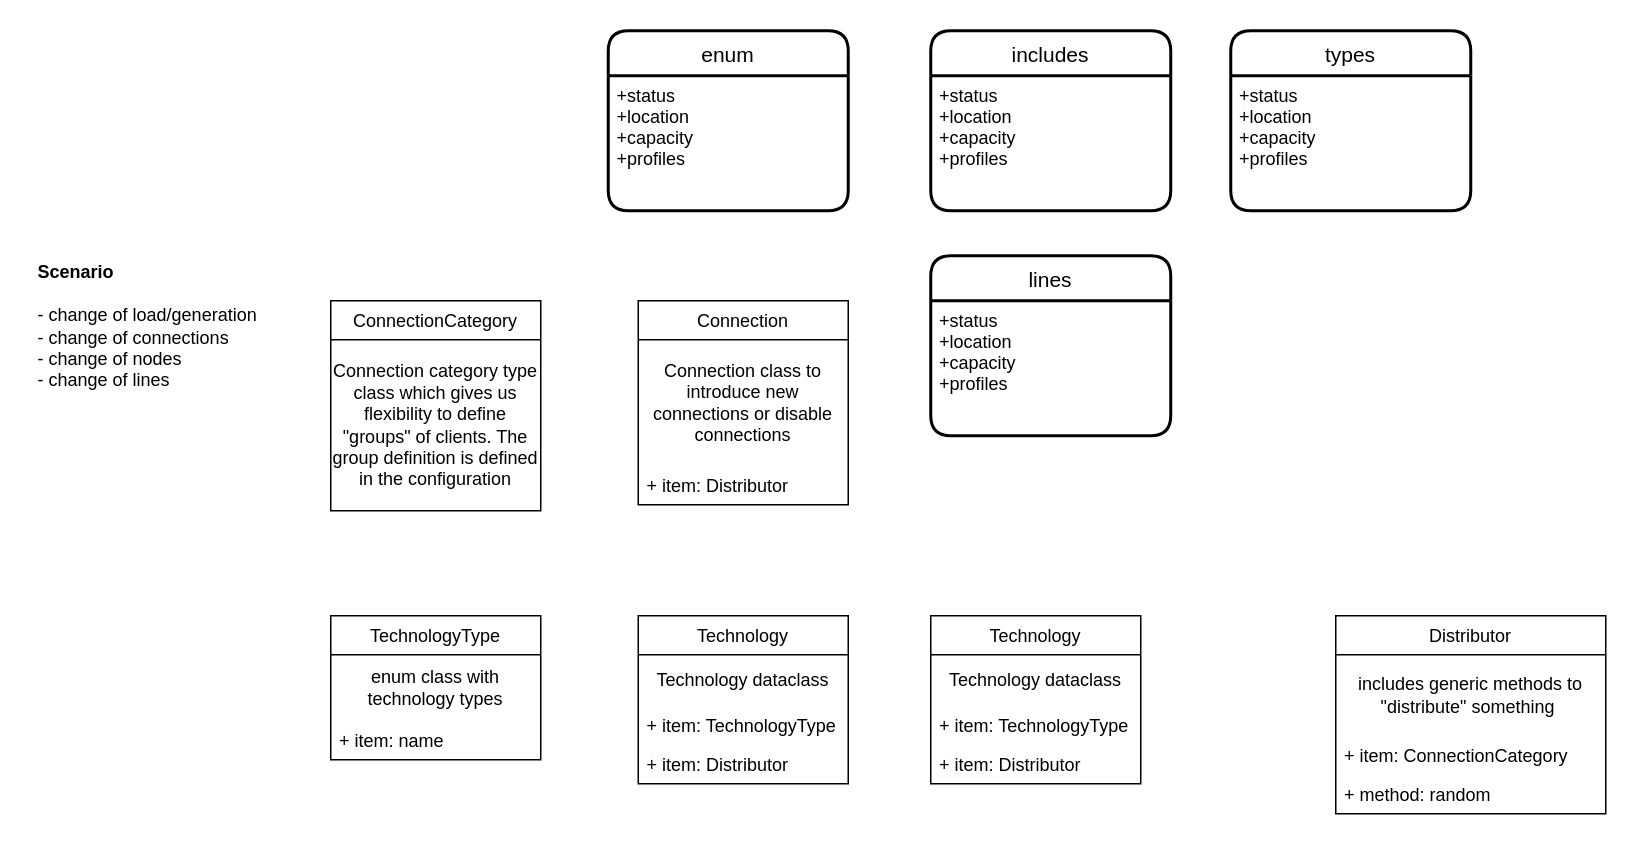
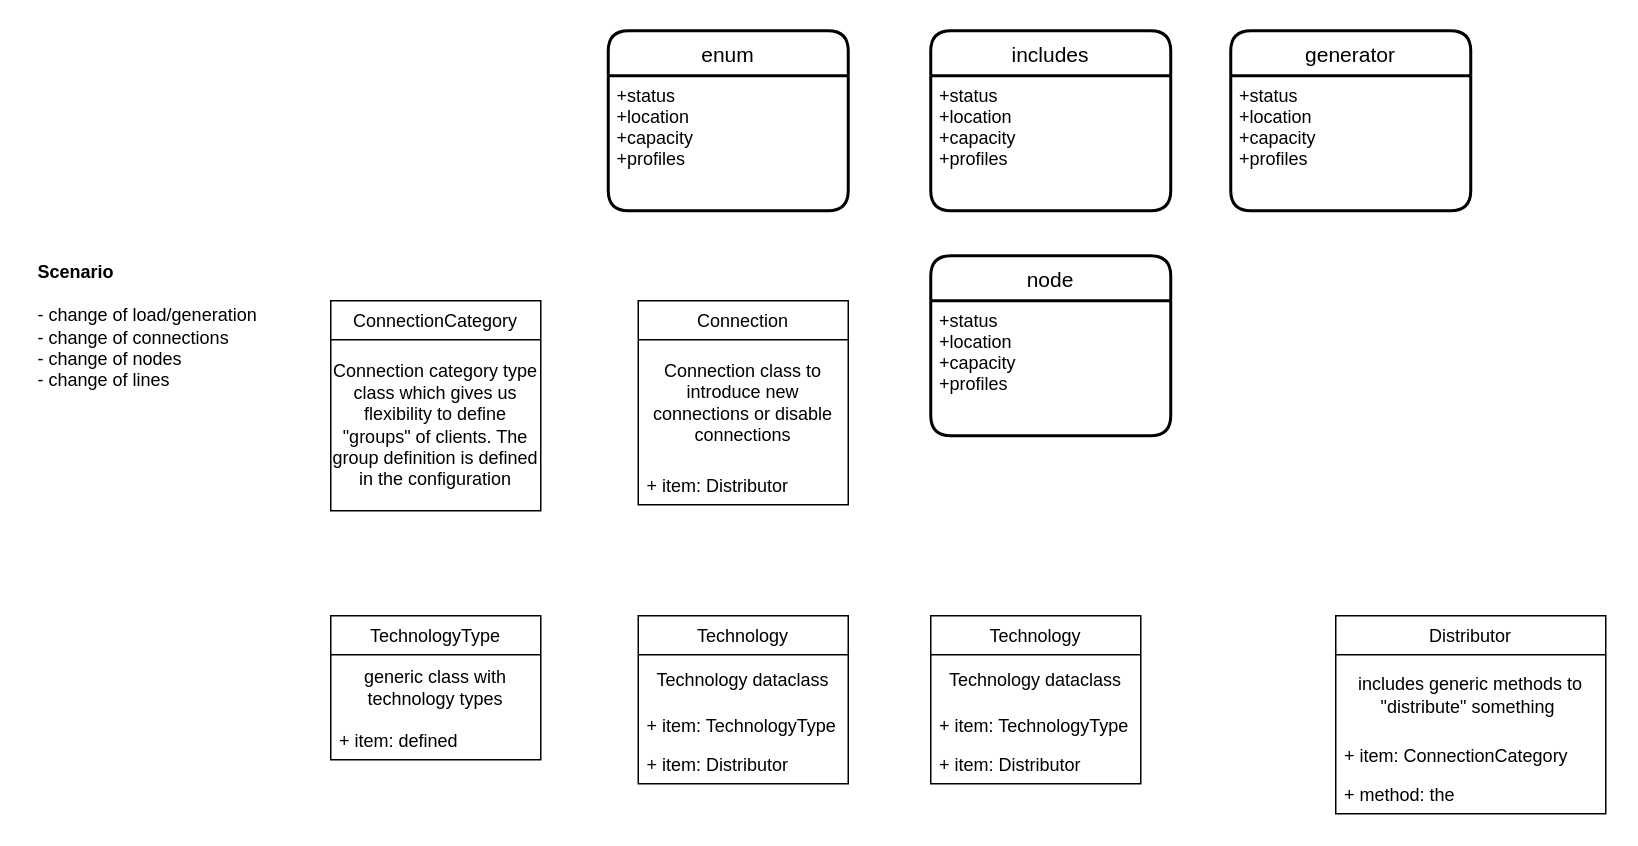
(1350, 55) -> (1350, 55)
(1050, 280) -> (1050, 280)
(436, 688) -> (436, 688)
(390, 741) -> (403, 741)
(1418, 795) -> (1403, 795)
